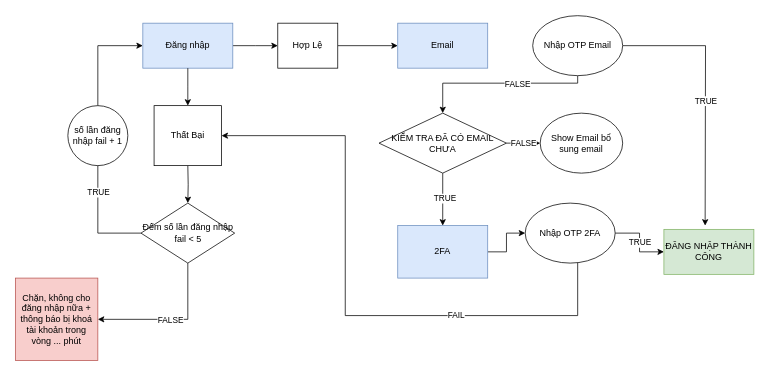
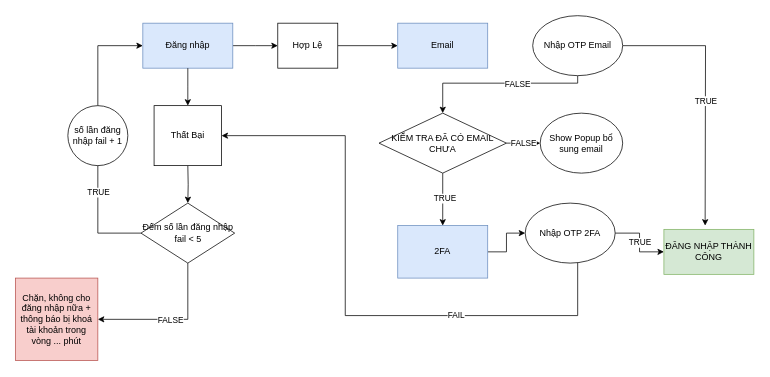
(582, 143) -> (582, 143)
